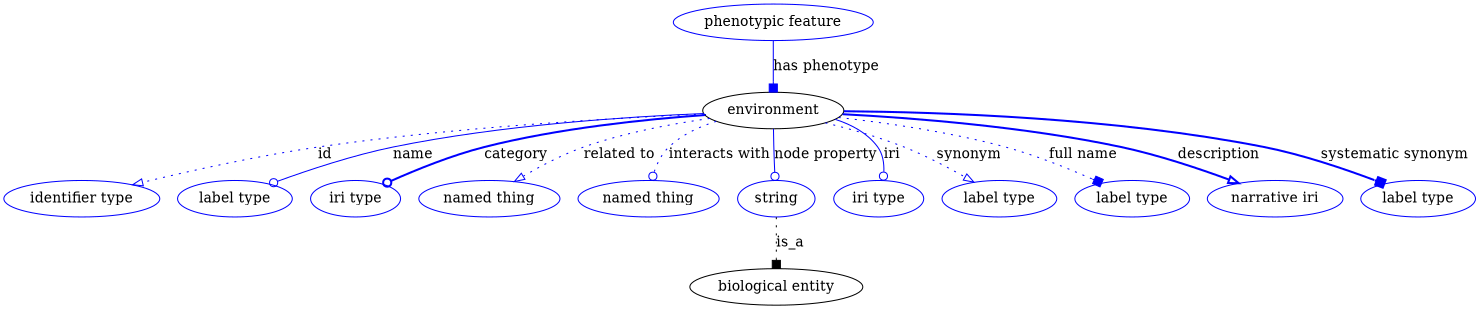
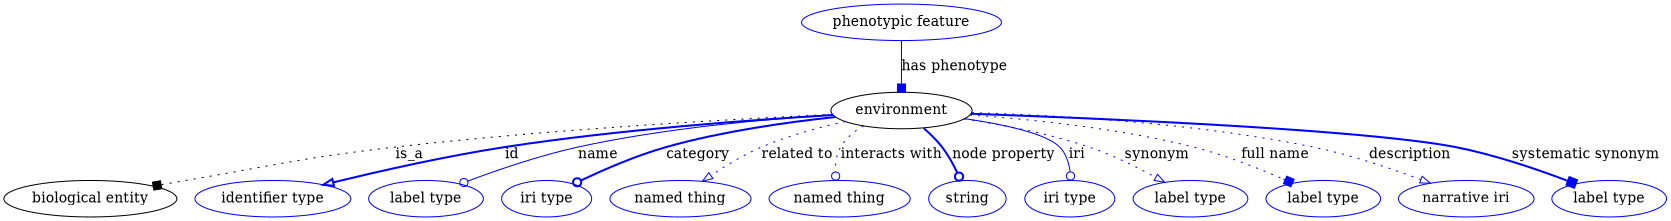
(1038, 133) -> (1222, 132)
(422, 134) -> (581, 137)
(774, 151) -> (943, 148)
(776, 238) -> (497, 137)
